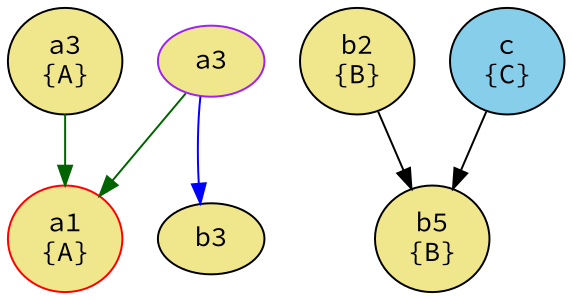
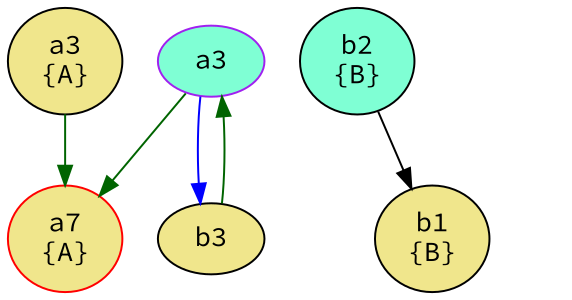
(211, 61) -> (211, 61)
(357, 61) -> (357, 61)
(507, 61) -> none
none -> (224, 160)
(65, 239) -> (65, 239)
(432, 239) -> (432, 239)
